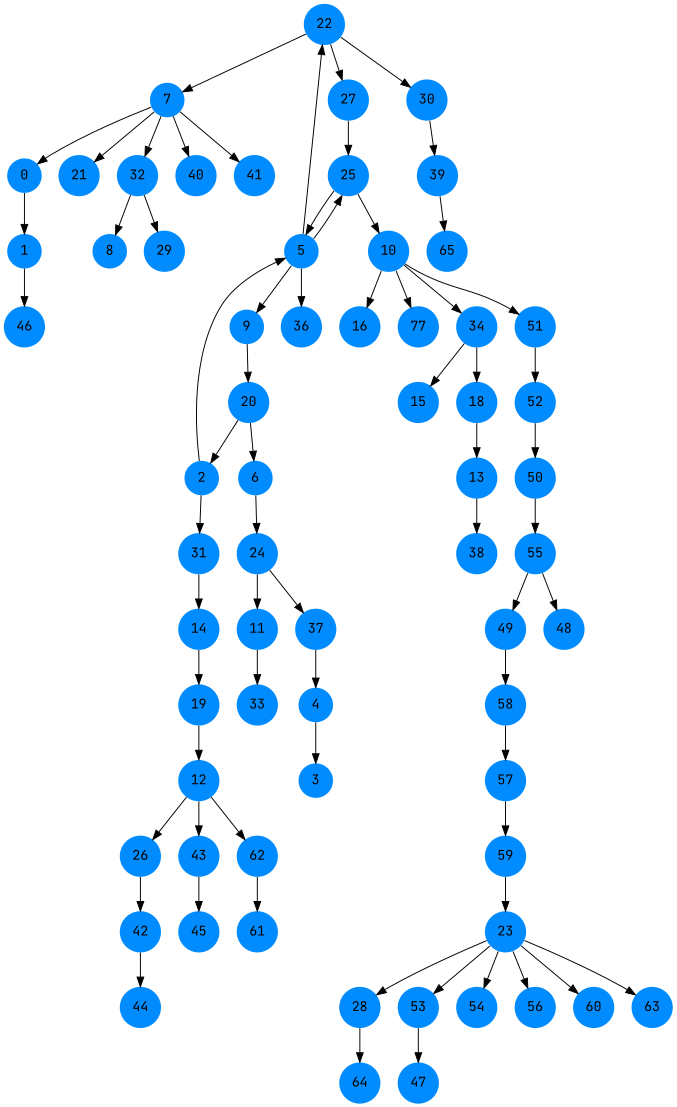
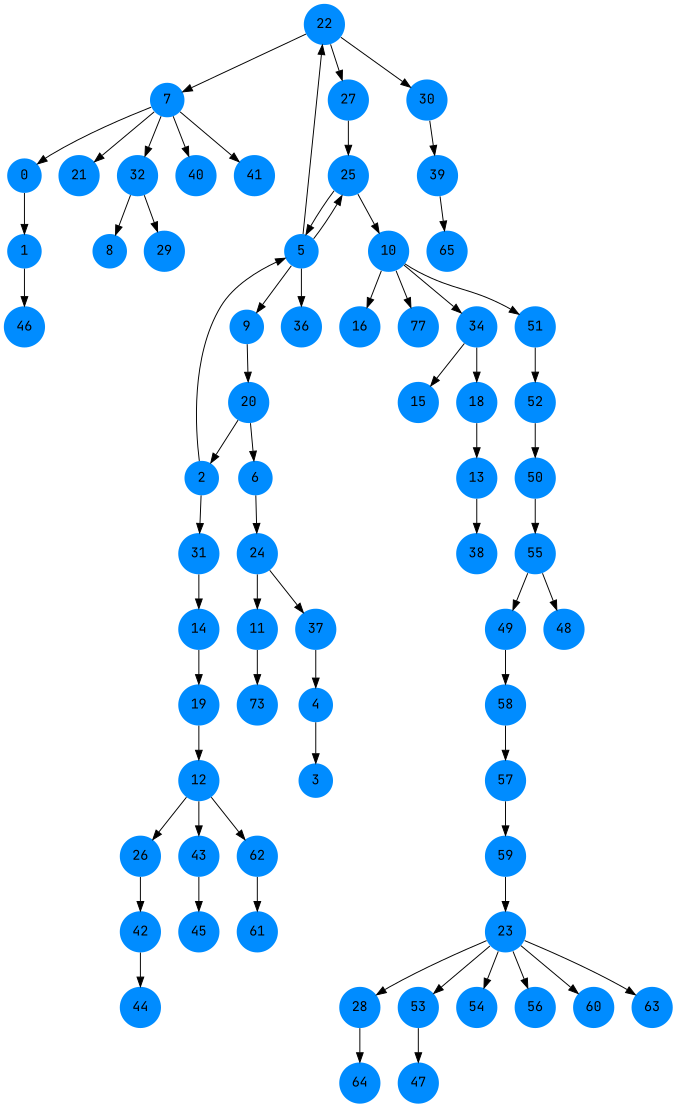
(257, 705) -> (257, 705)
